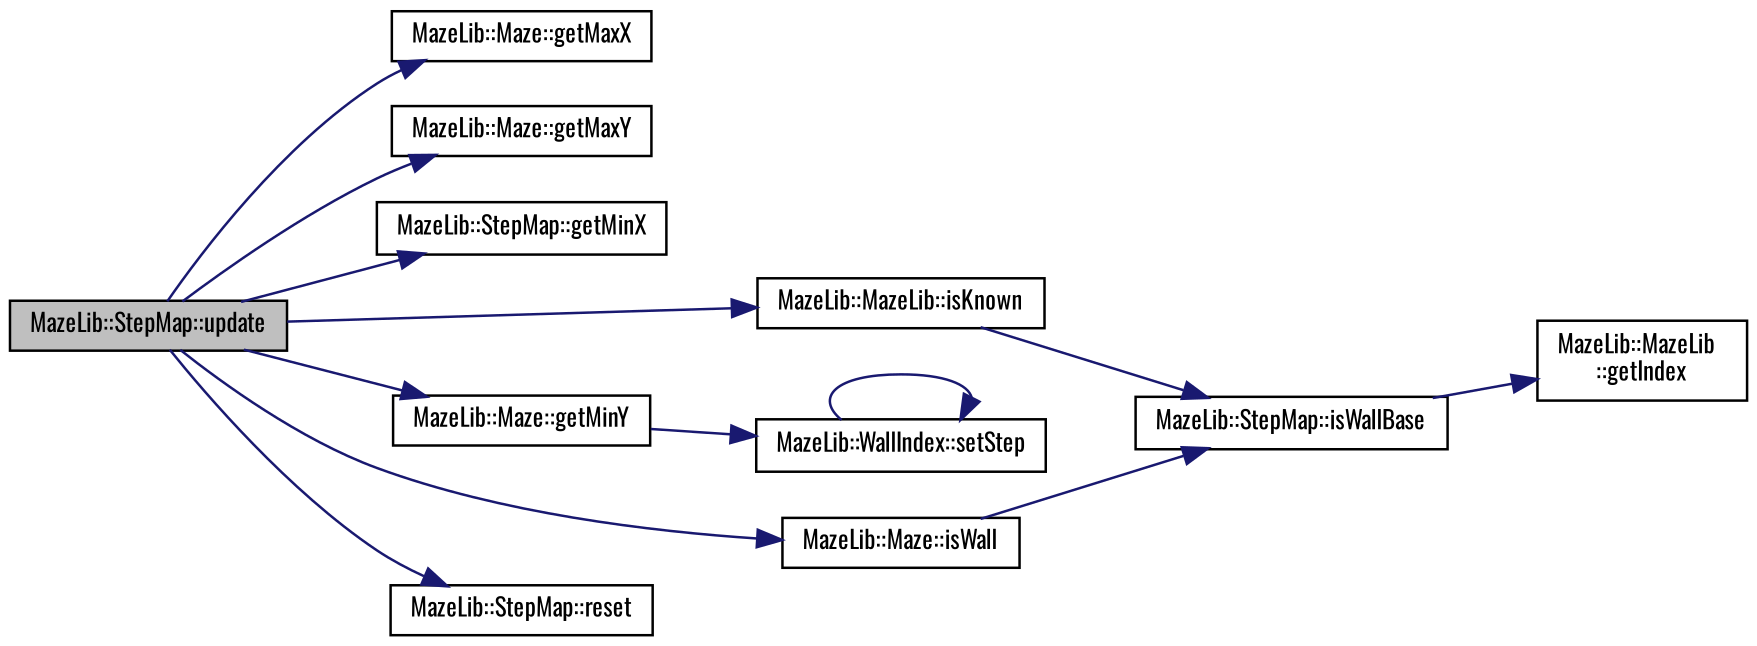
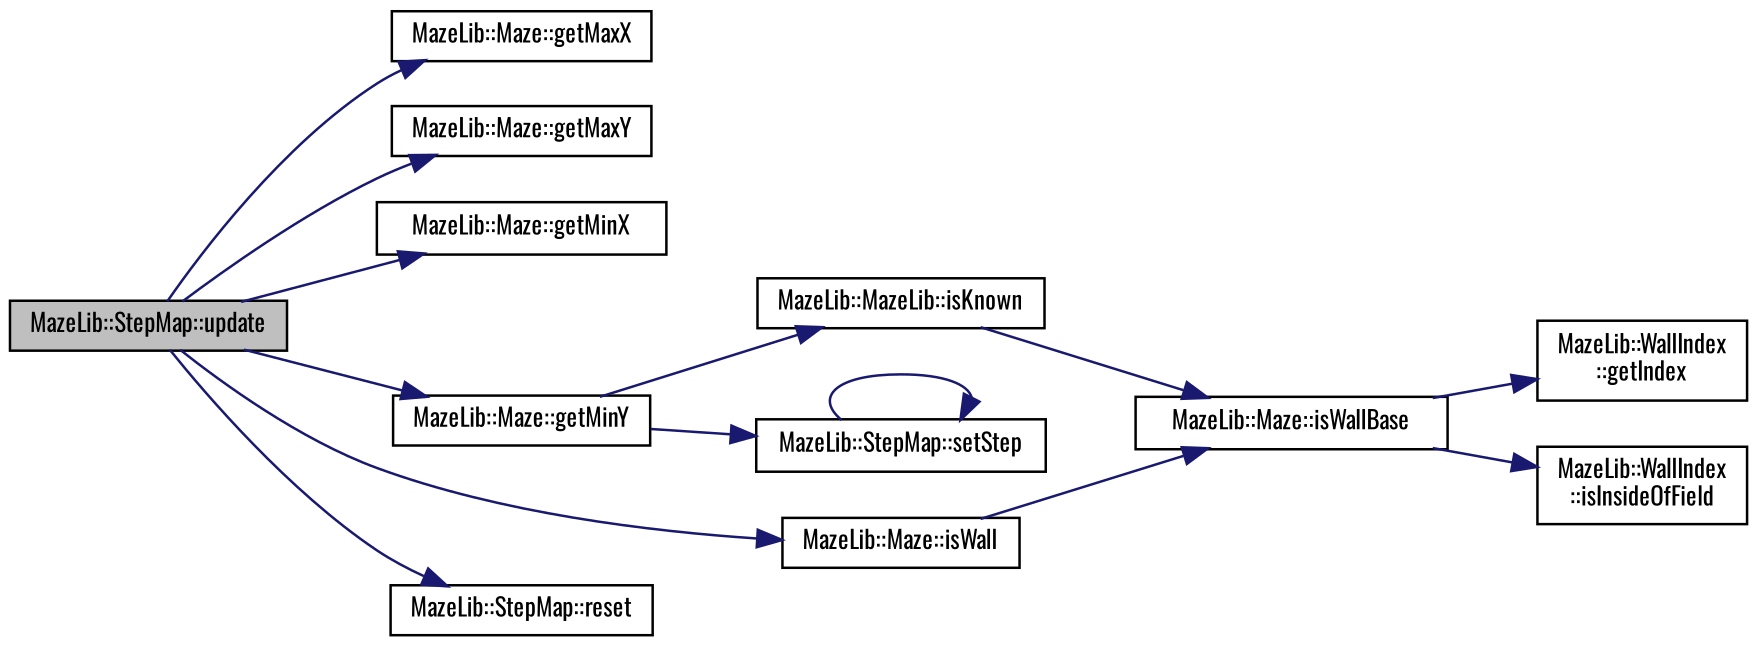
(522, 228) -> (522, 228)
(509, 315) -> (699, 366)
(1642, 361) -> (1642, 361)
(1292, 423) -> (1292, 423)
(901, 446) -> (901, 446)
none -> (1642, 485)
